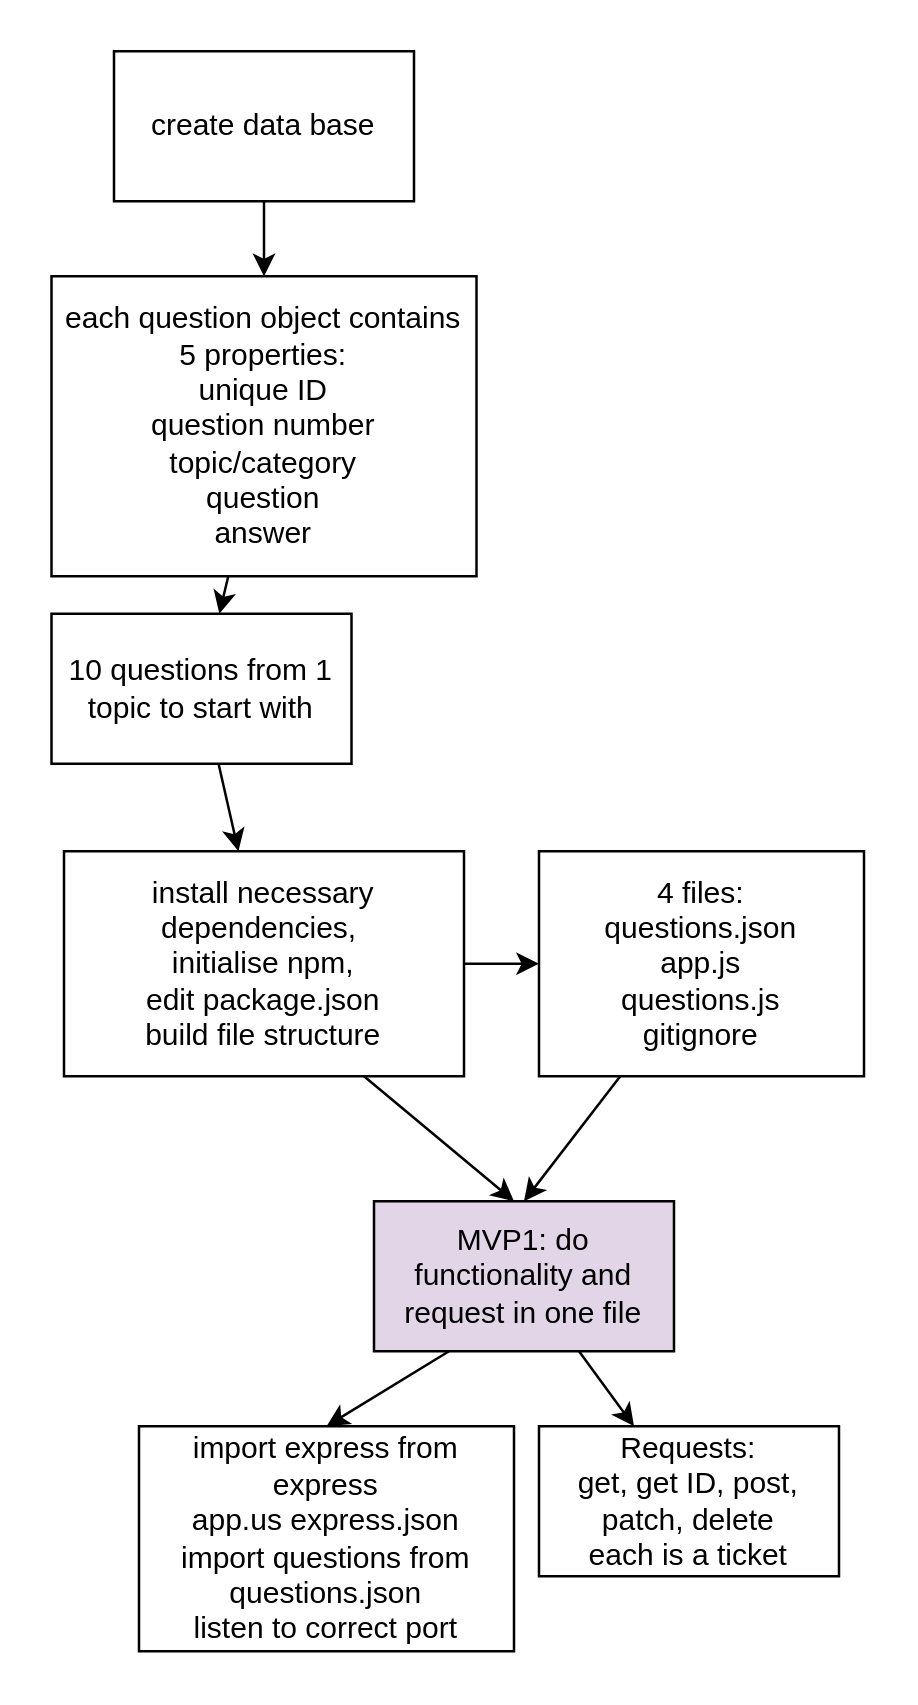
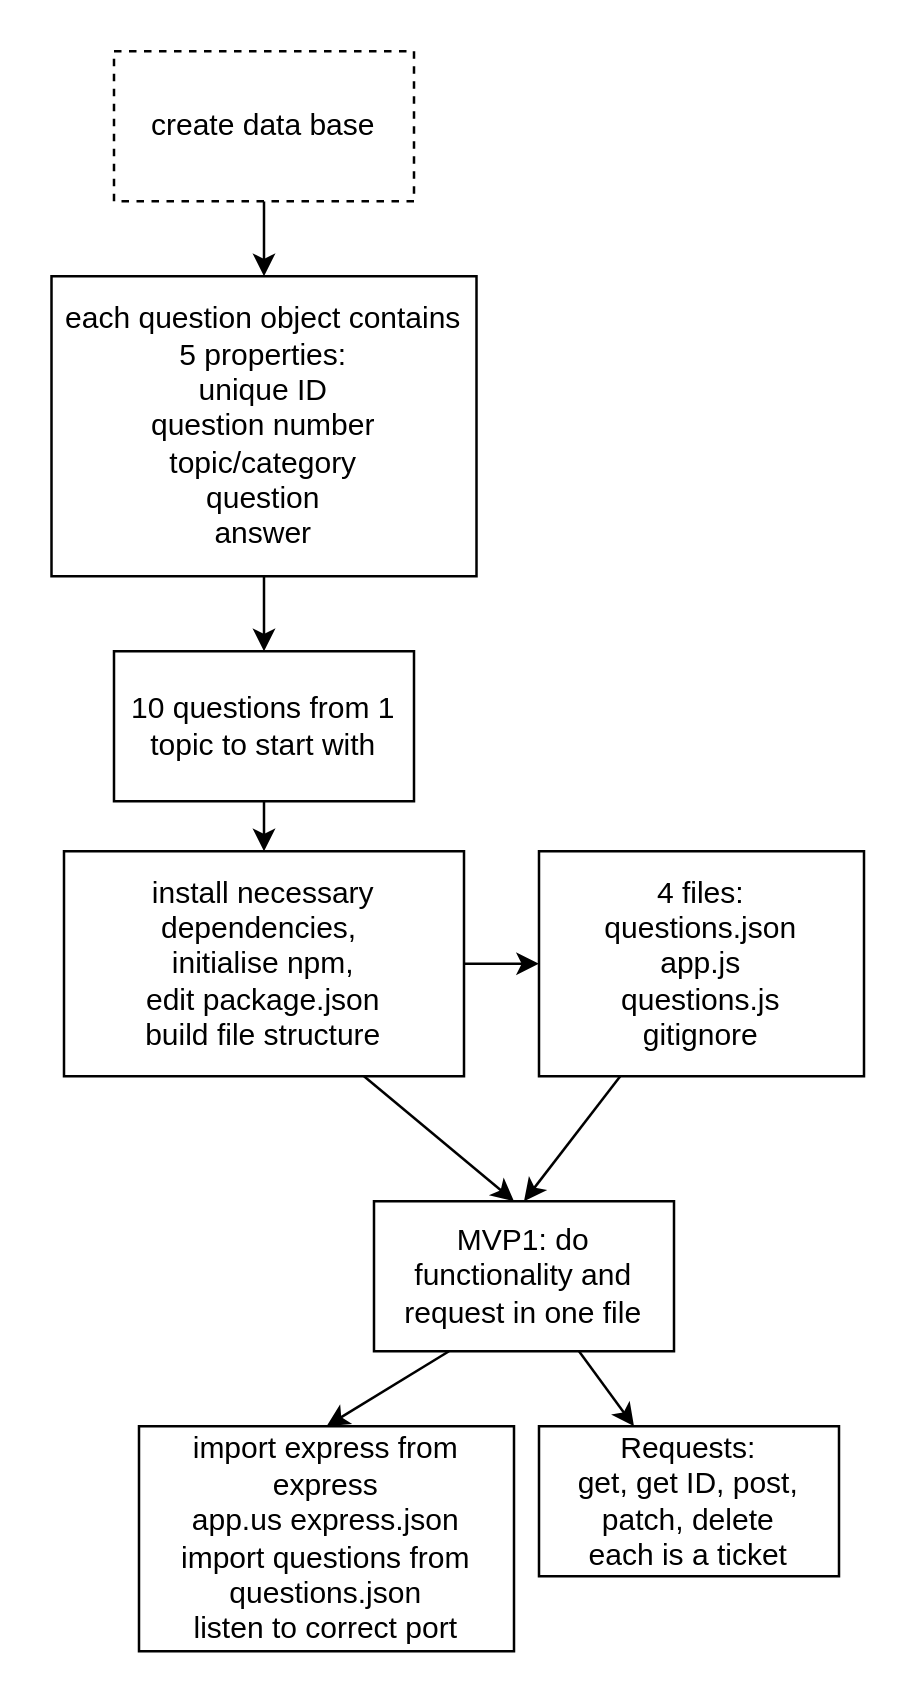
(264, 126) -> (264, 126)
(201, 689) -> (264, 726)
(524, 1276) -> (524, 1276)
